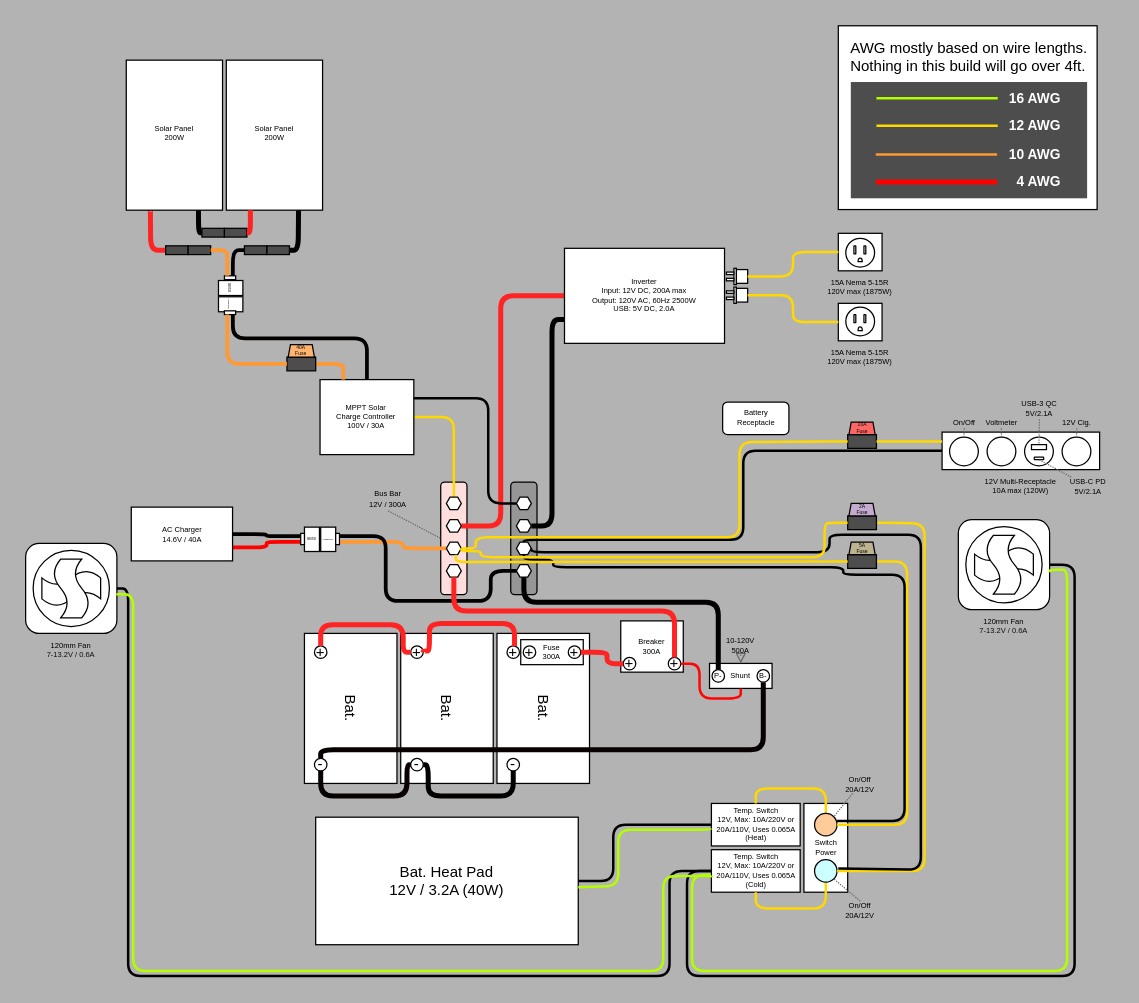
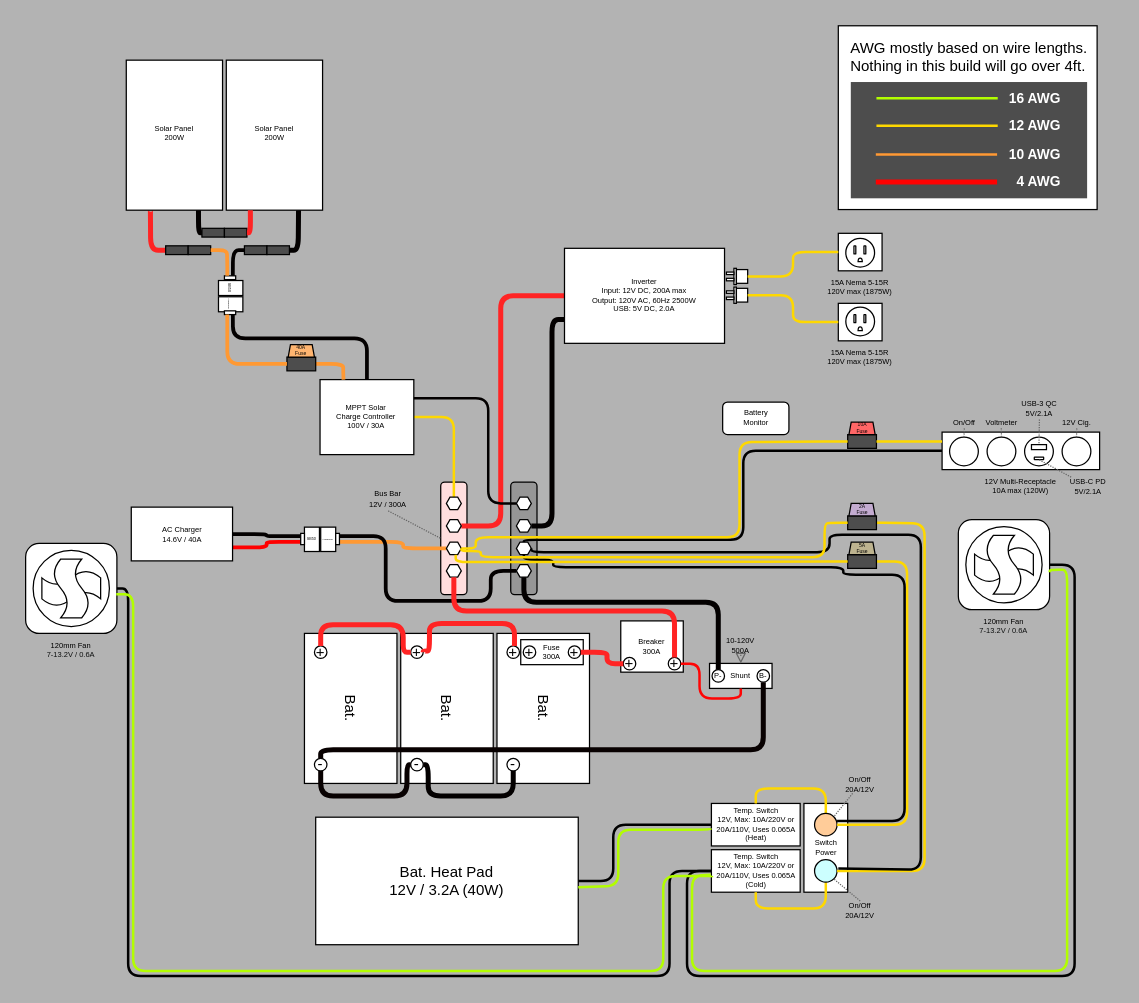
(756, 418) -> (756, 418)
